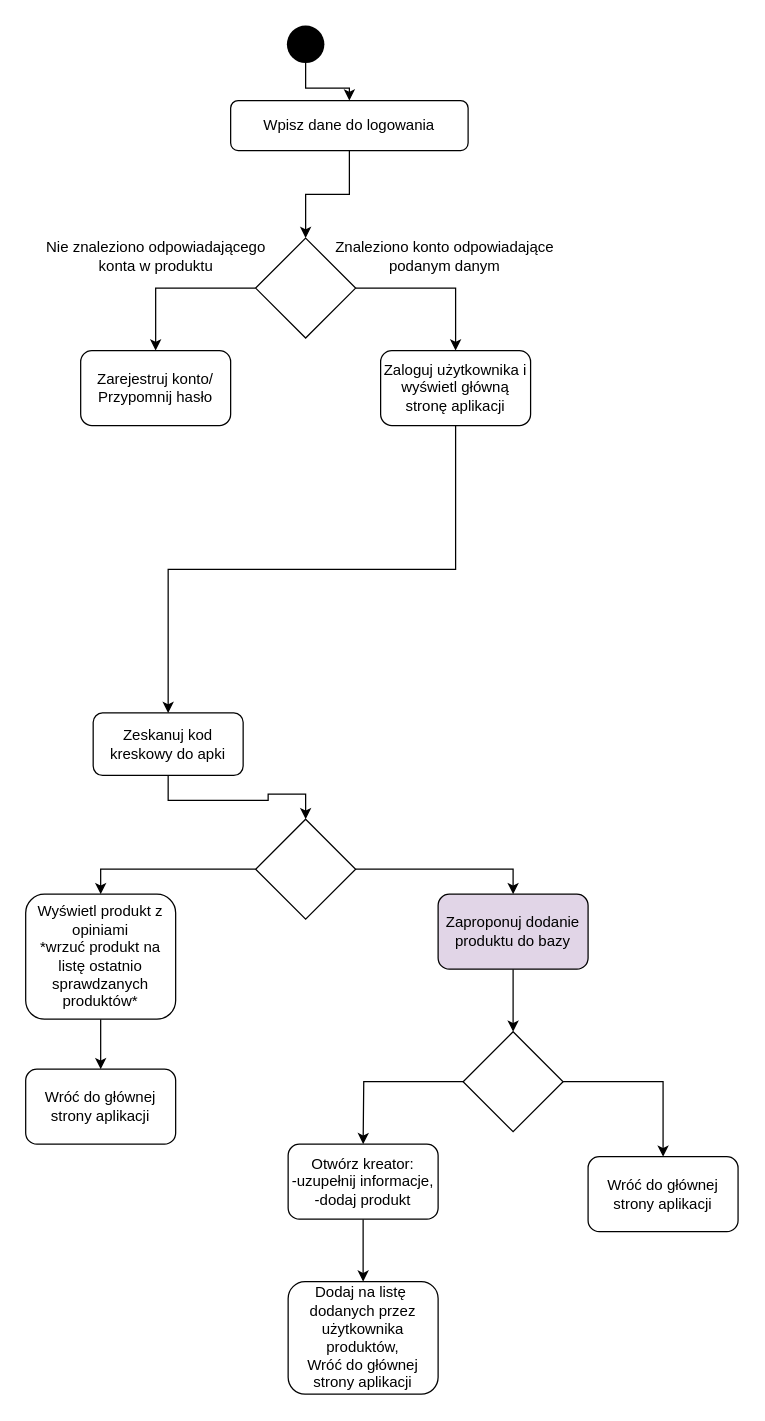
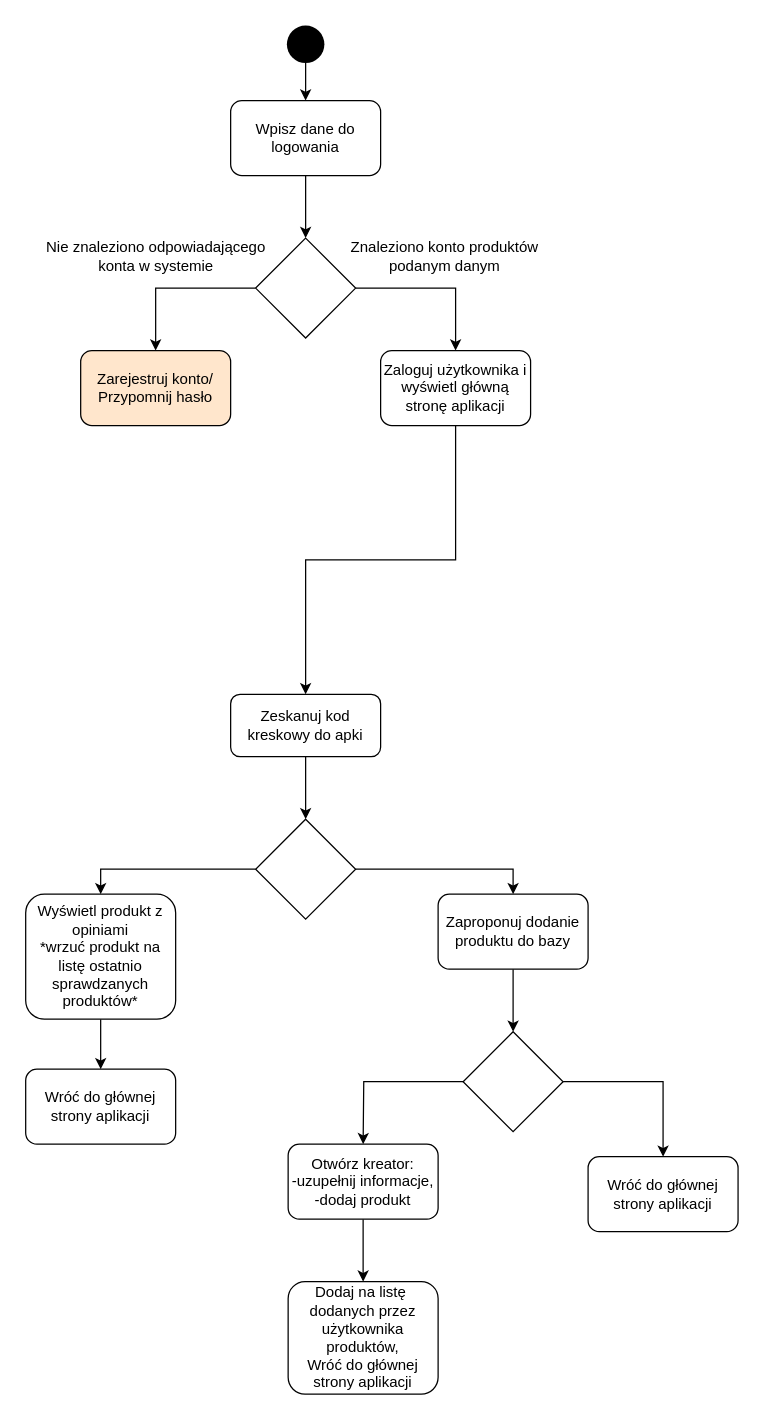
(349, 126) -> (306, 138)
(156, 257) -> (156, 257)
(445, 257) -> (445, 257)
(156, 388) -> (156, 388)
(168, 744) -> (306, 726)
(513, 932) -> (513, 932)
